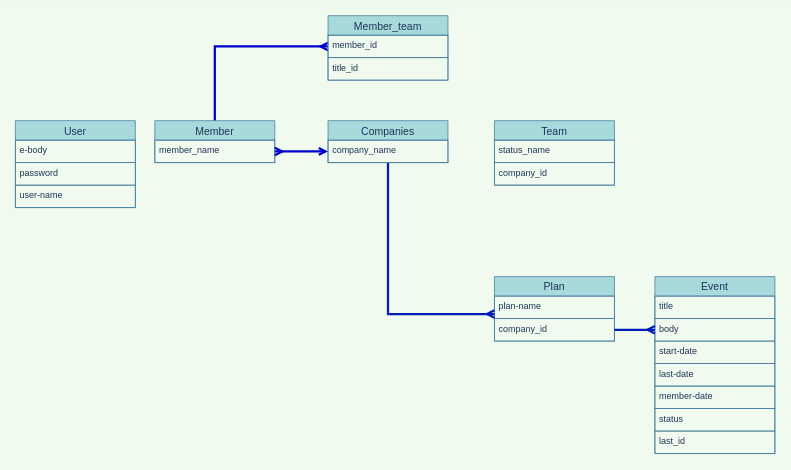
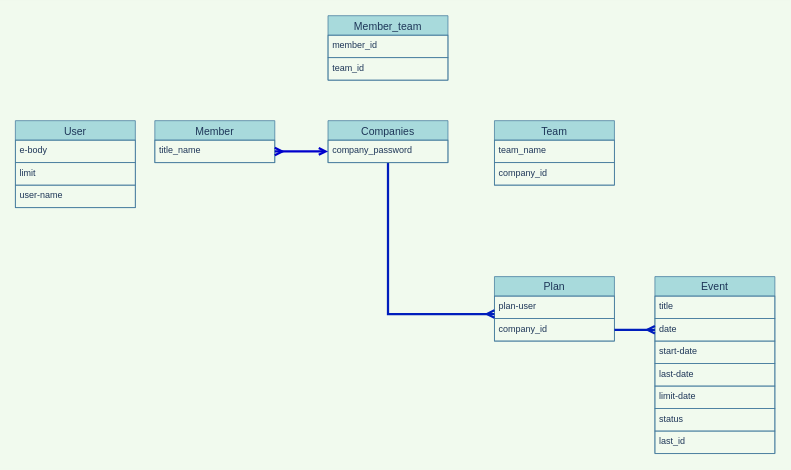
(233, 46) -> none
(349, 68) -> (349, 68)
(187, 150) -> (182, 150)
(362, 150) -> (373, 150)
(526, 150) -> (521, 150)
(40, 173) -> (29, 173)
(520, 306) -> (520, 306)
(669, 329) -> (669, 329)
(687, 396) -> (681, 396)
